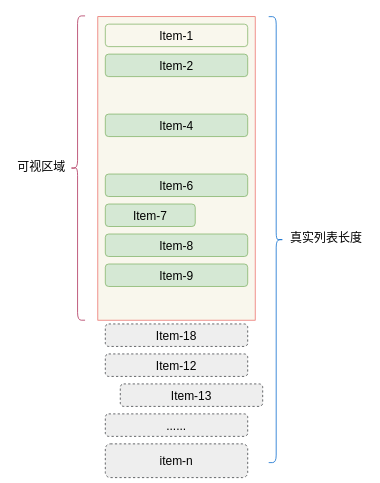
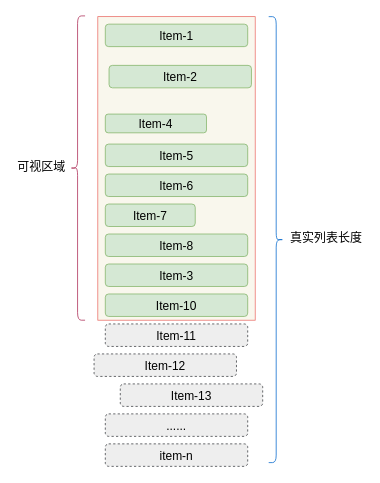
(177, 35) -> (177, 35)
(177, 65) -> (180, 77)
(177, 125) -> (156, 123)
none -> (177, 155)
(177, 276) -> (177, 276)
none -> (177, 305)
(177, 336) -> (177, 336)
(177, 365) -> (165, 365)
(177, 461) -> (177, 455)
